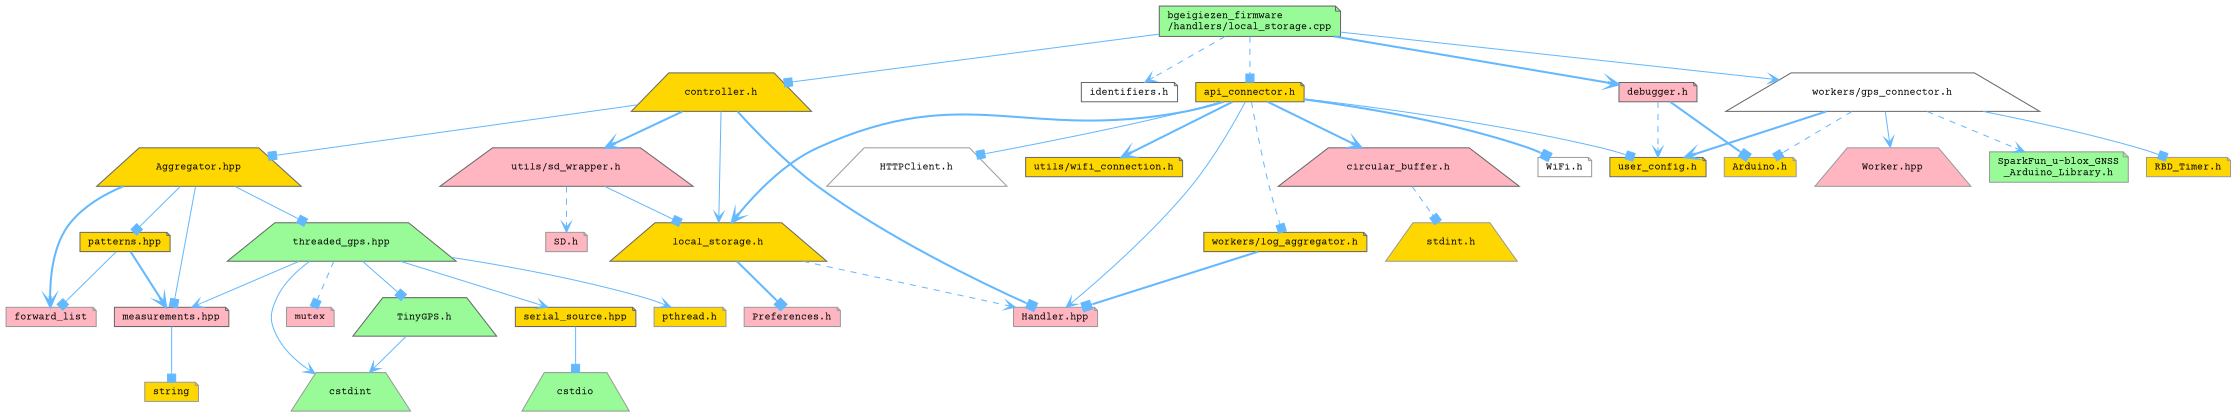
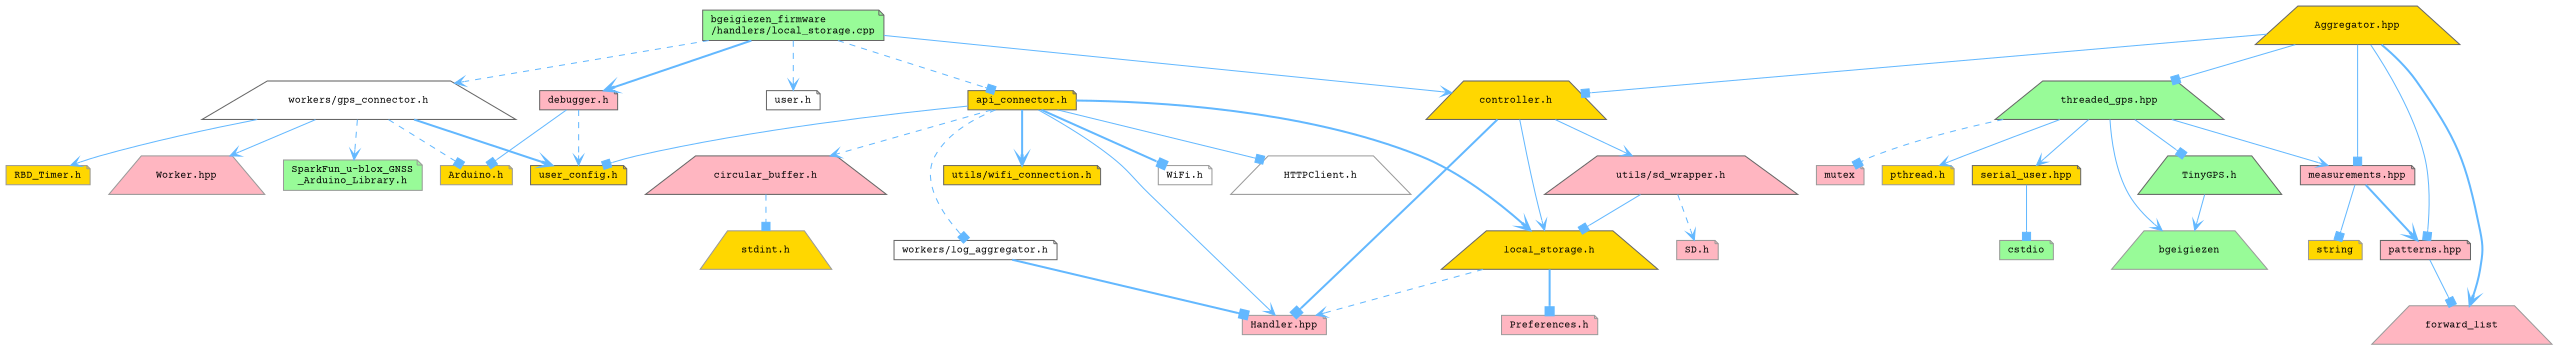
(1555, 55) -> (587, 61)
(977, 58) -> (1163, 64)
(1129, 92) -> (793, 100)
(1310, 122) -> (916, 131)
(649, 127) -> (1589, 136)
(1705, 127) -> (532, 135)
(458, 130) -> (1929, 63)
(2071, 130) -> (168, 139)
(125, 242) -> (2425, 250)
(1285, 242) -> (976, 250)
(146, 275) -> (2388, 209)
(51, 317) -> (2462, 325)
(576, 317) -> (2027, 175)
(351, 392) -> (2190, 250)
(576, 392) -> (2027, 250)
